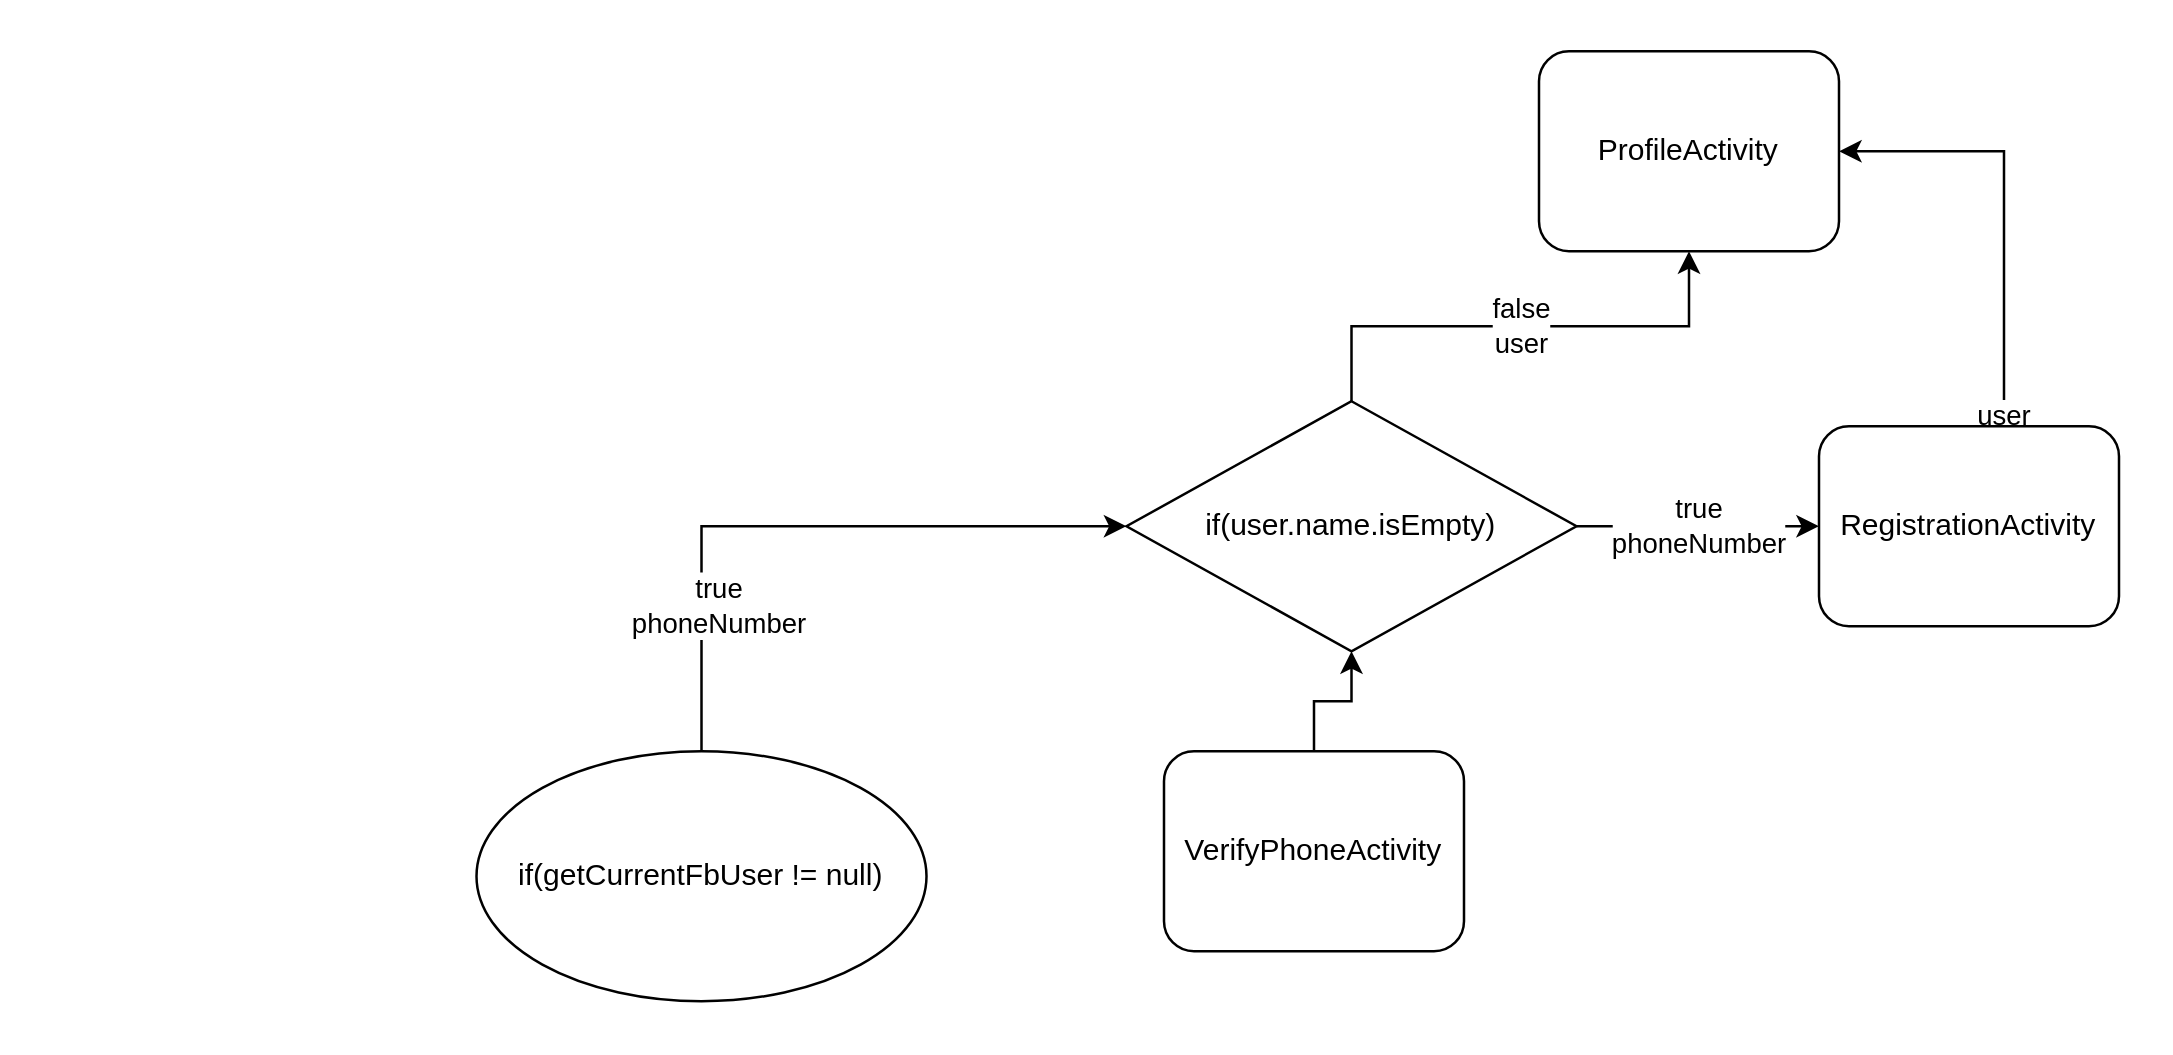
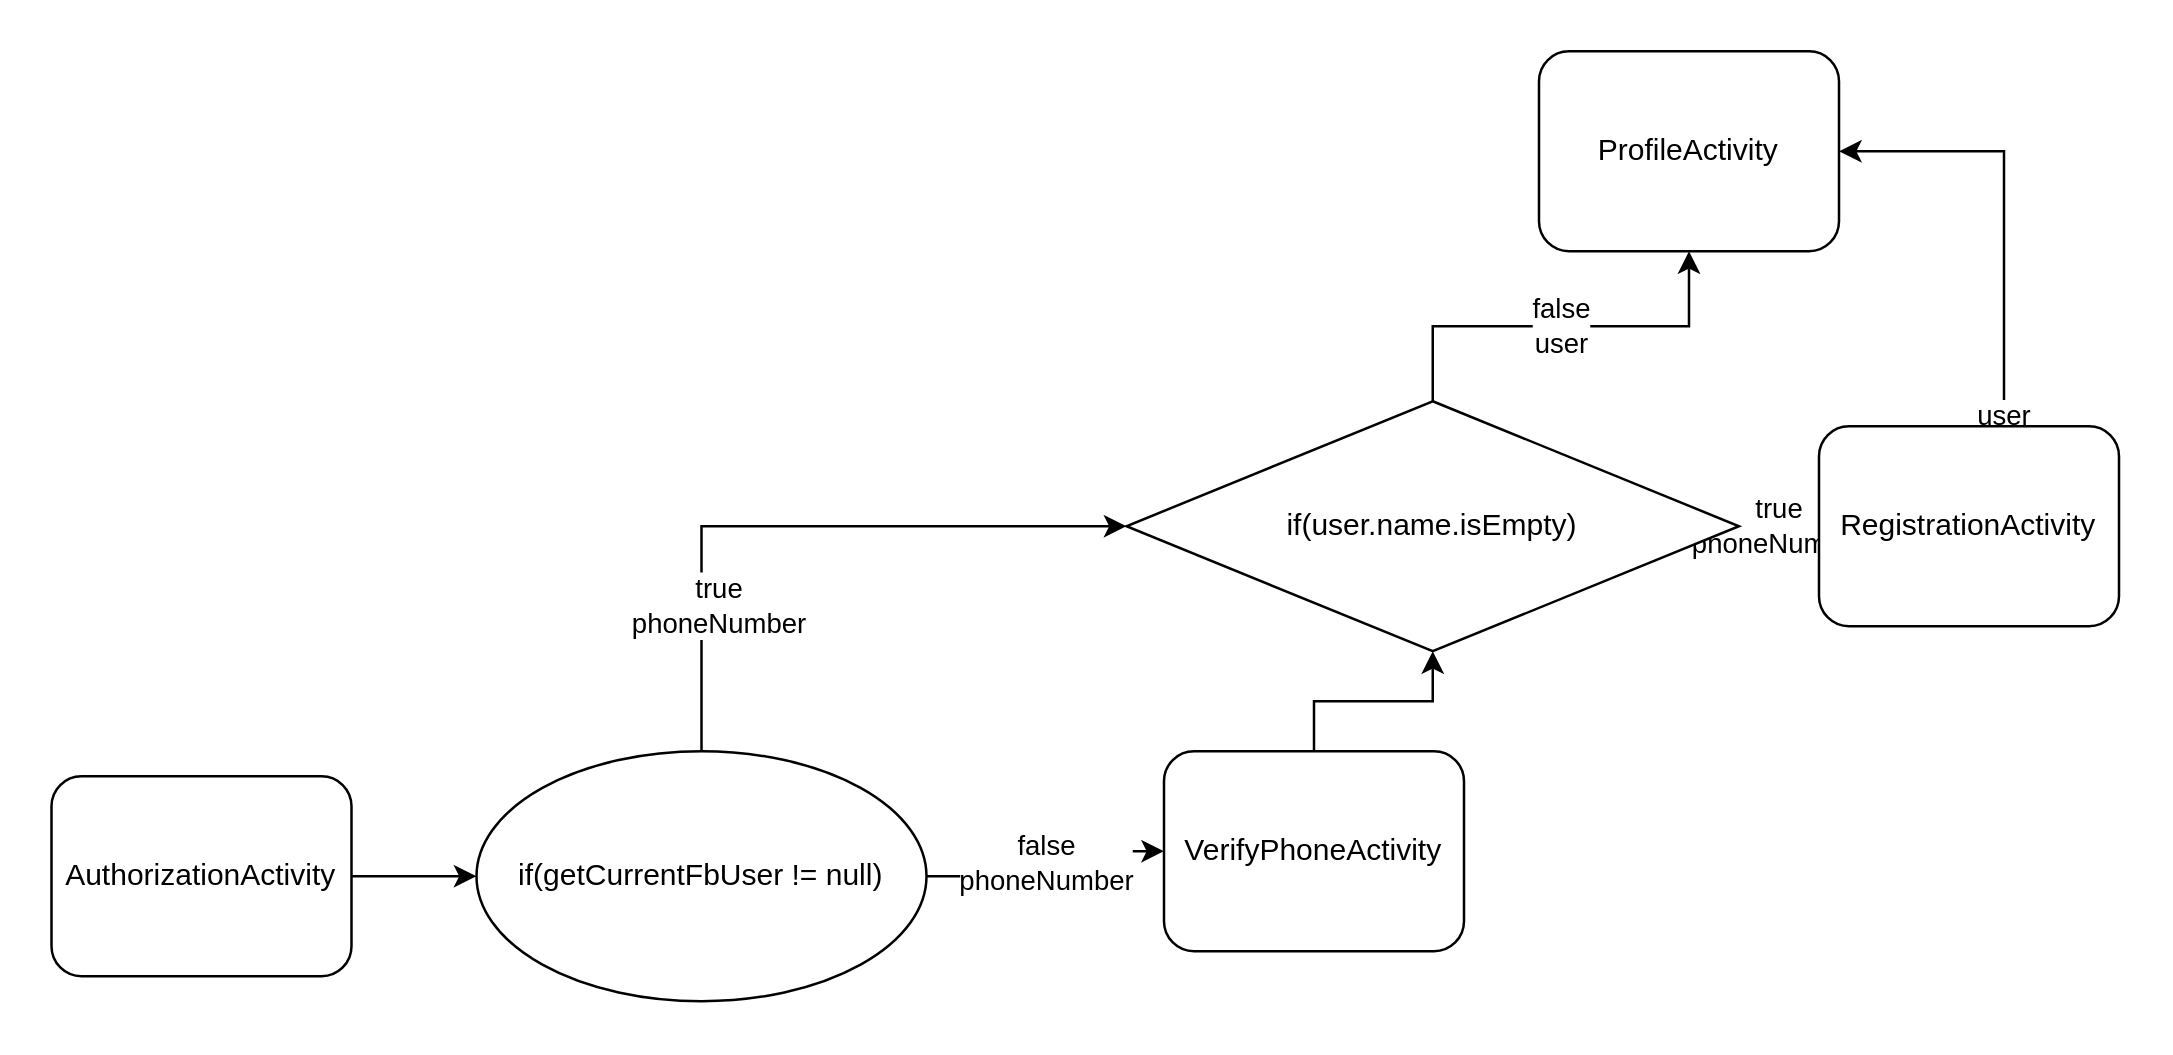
(1351, 526) -> (1433, 526)
none -> (201, 876)
none -> (405, 876)
none -> (987, 876)
